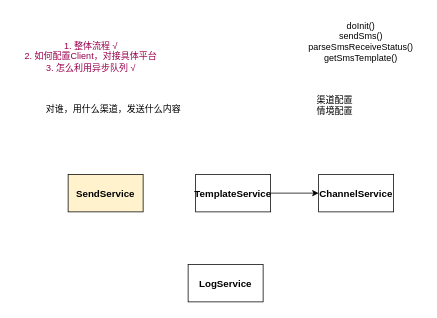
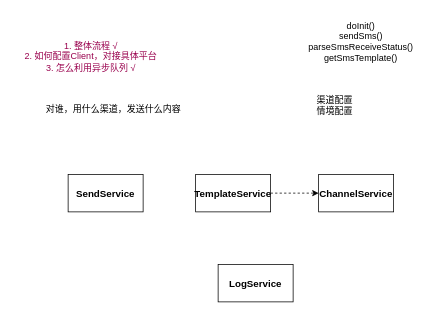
(105, 193) -> (105, 193)
(291, 193) -> (291, 193)
(225, 283) -> (255, 283)
